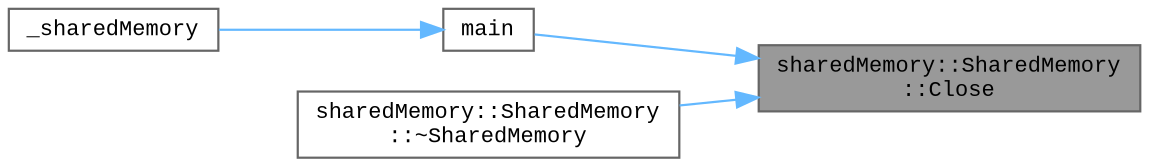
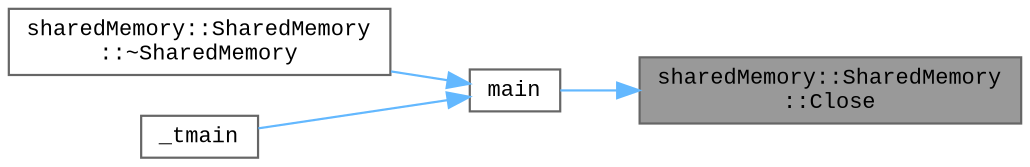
(114, 30) -> (200, 137)
(708, 103) -> (419, 76)
